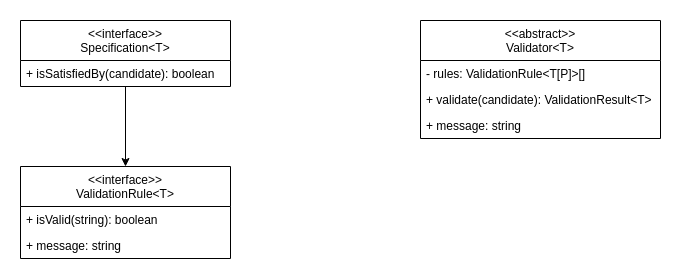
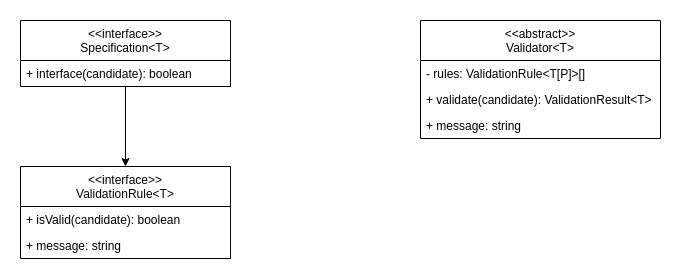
(131, 74) -> (121, 74)
(101, 220) -> (111, 220)
